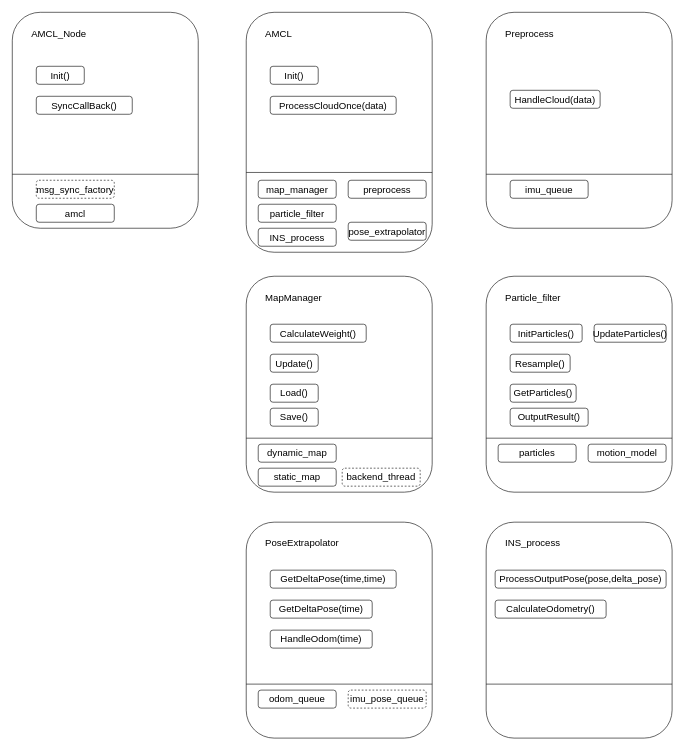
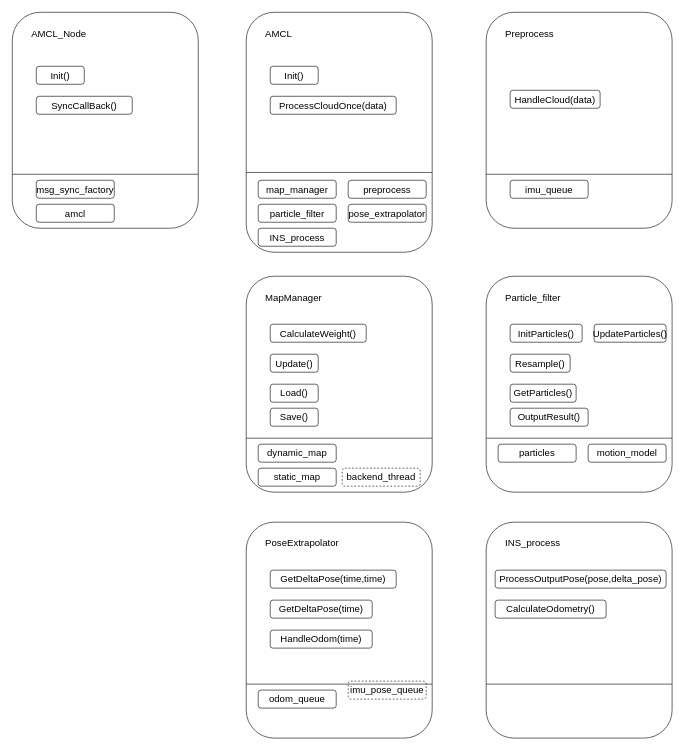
(75, 189) -> (75, 189)
(387, 231) -> (387, 213)
(387, 699) -> (387, 690)
